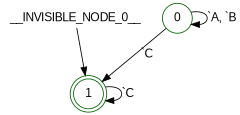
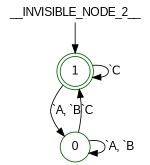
(75, 18) -> (75, 13)
none -> (51, 107)
